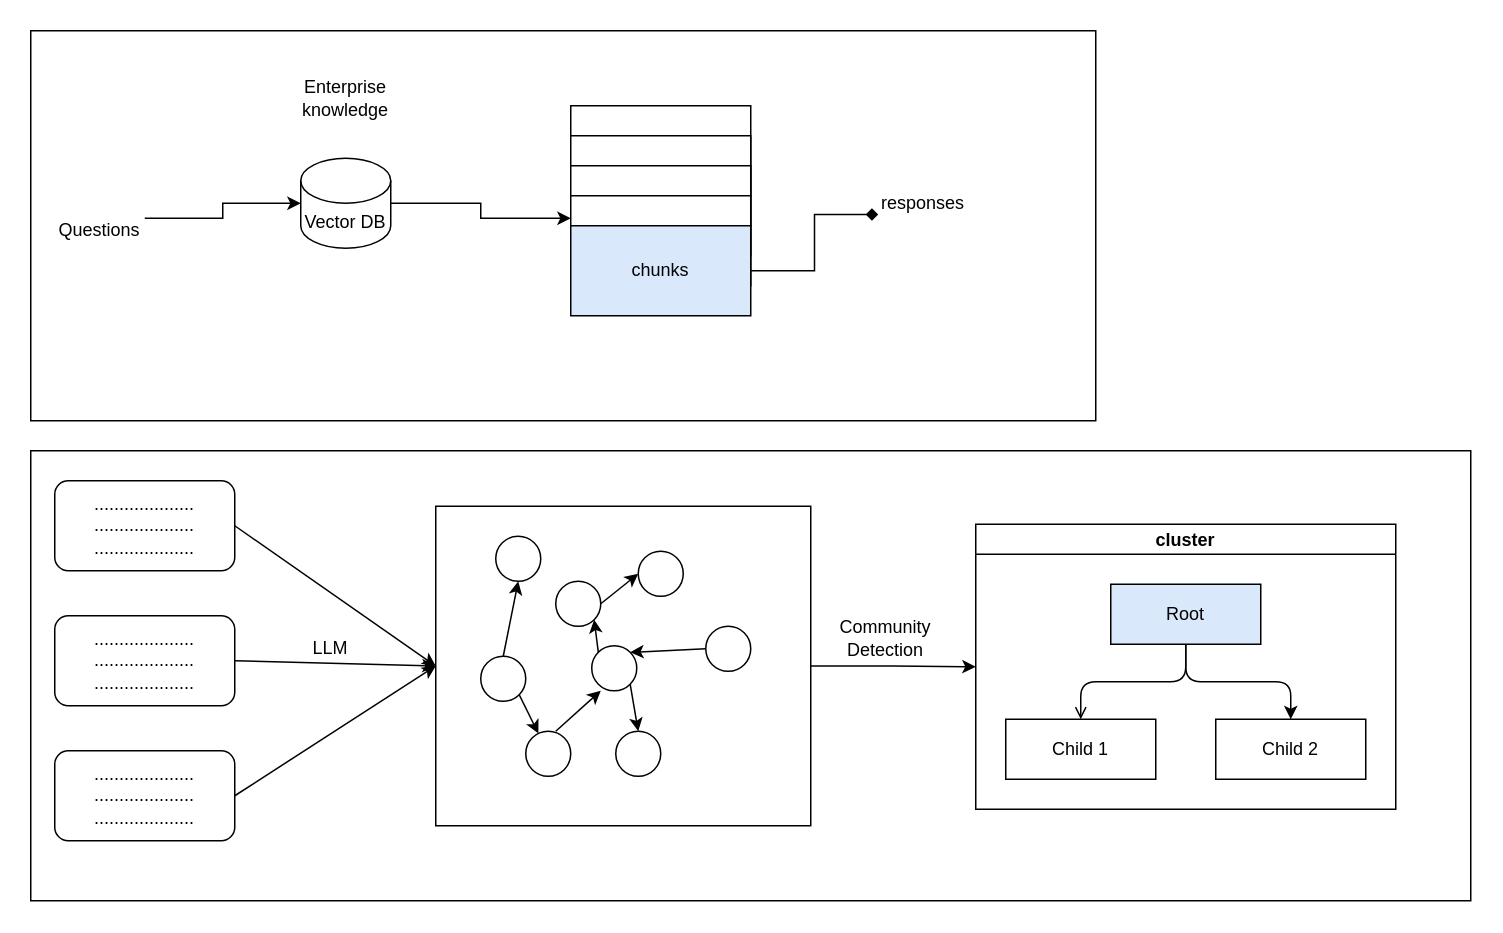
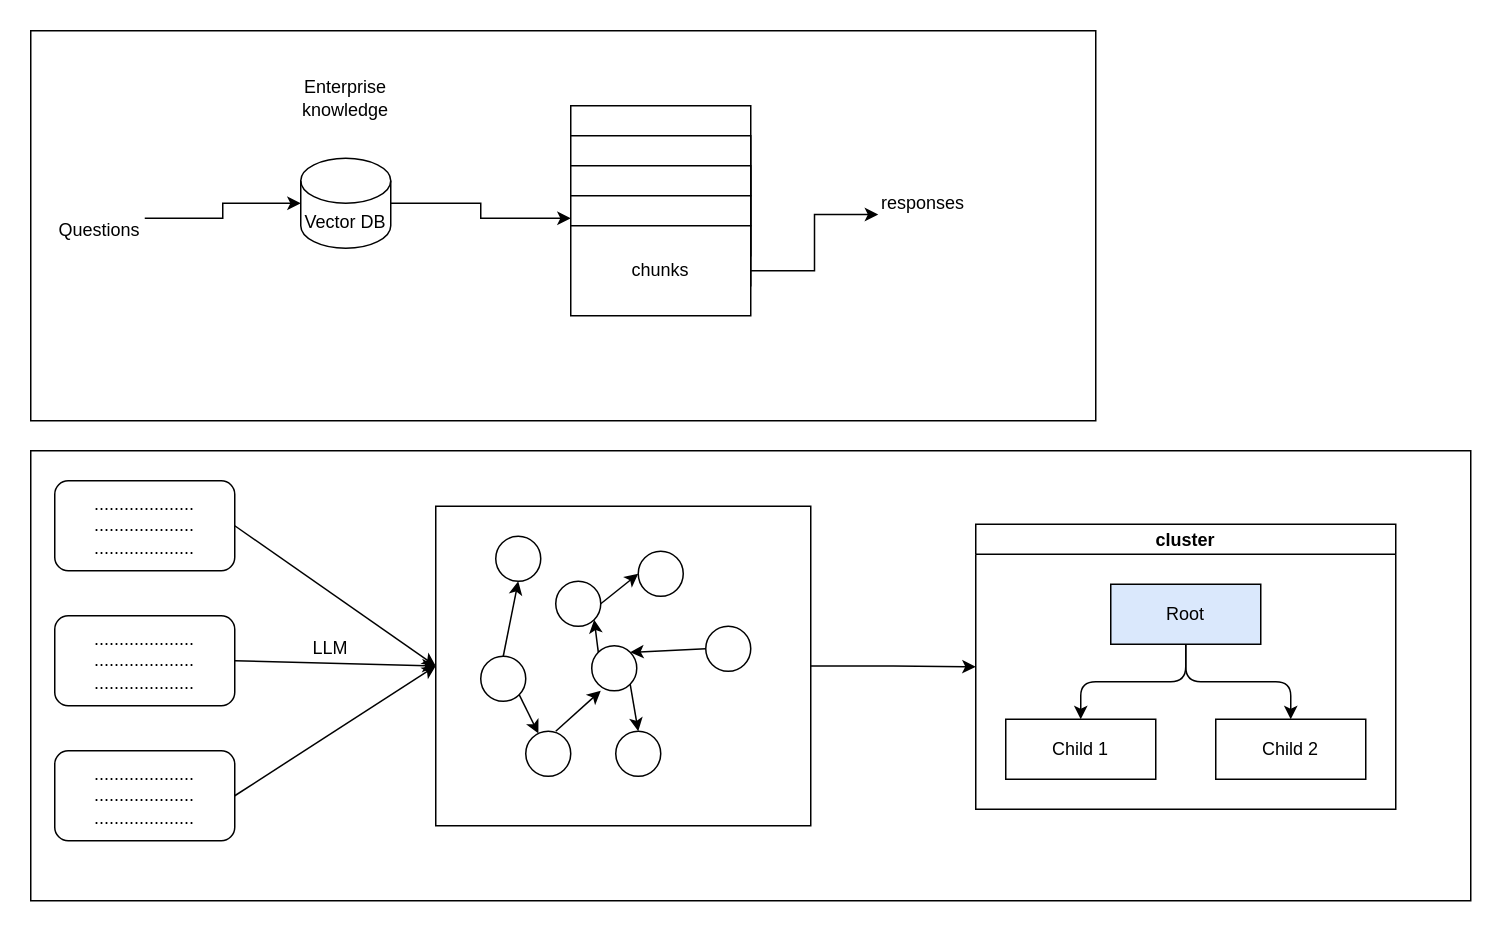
(866, 215) -> (867, 215)
(661, 271) -> (661, 271)
(886, 638) -> none
(1081, 710) -> (1081, 708)
